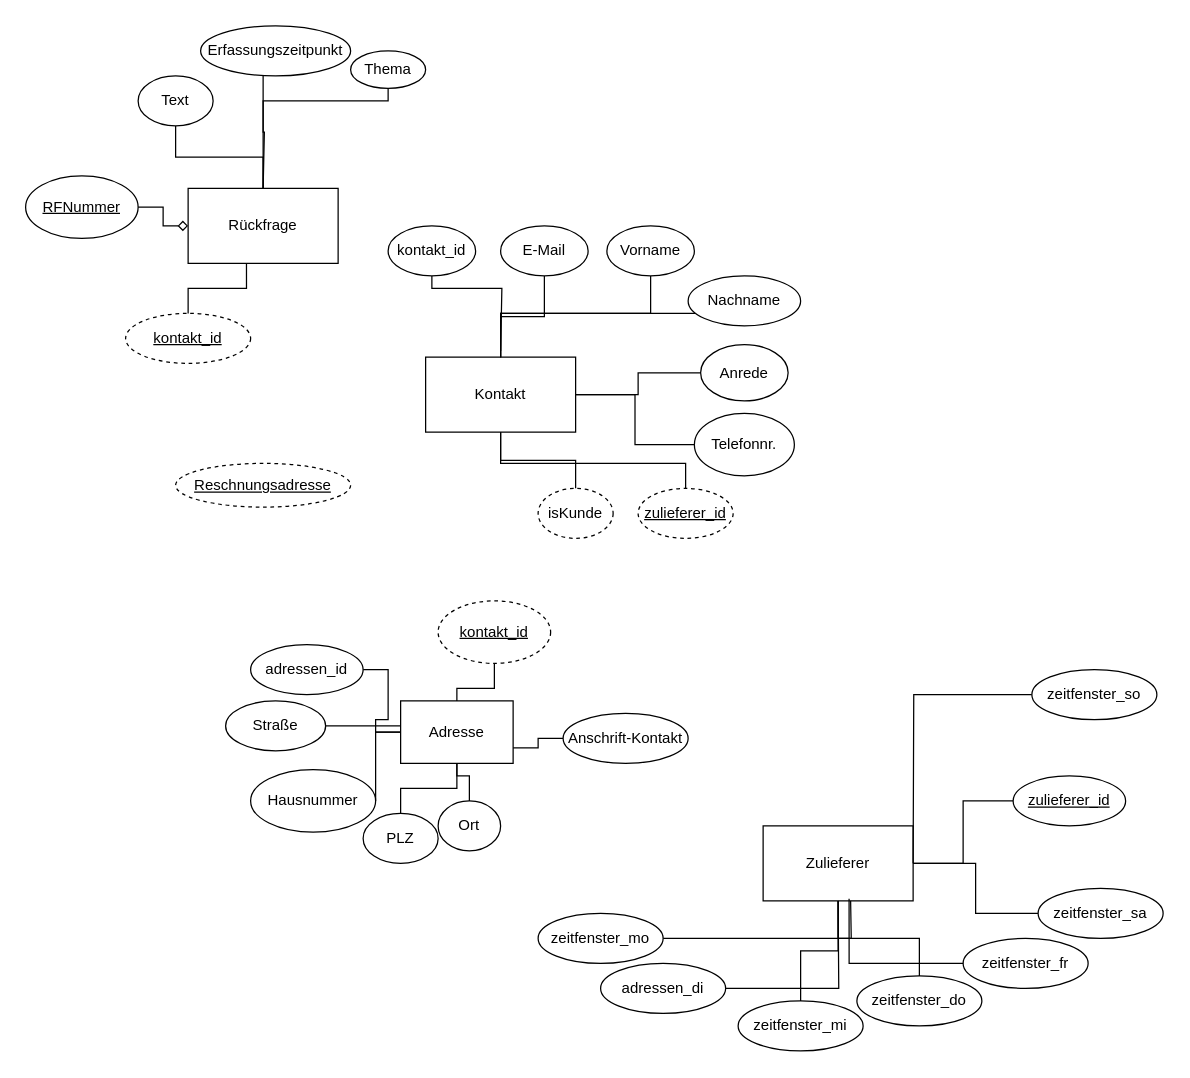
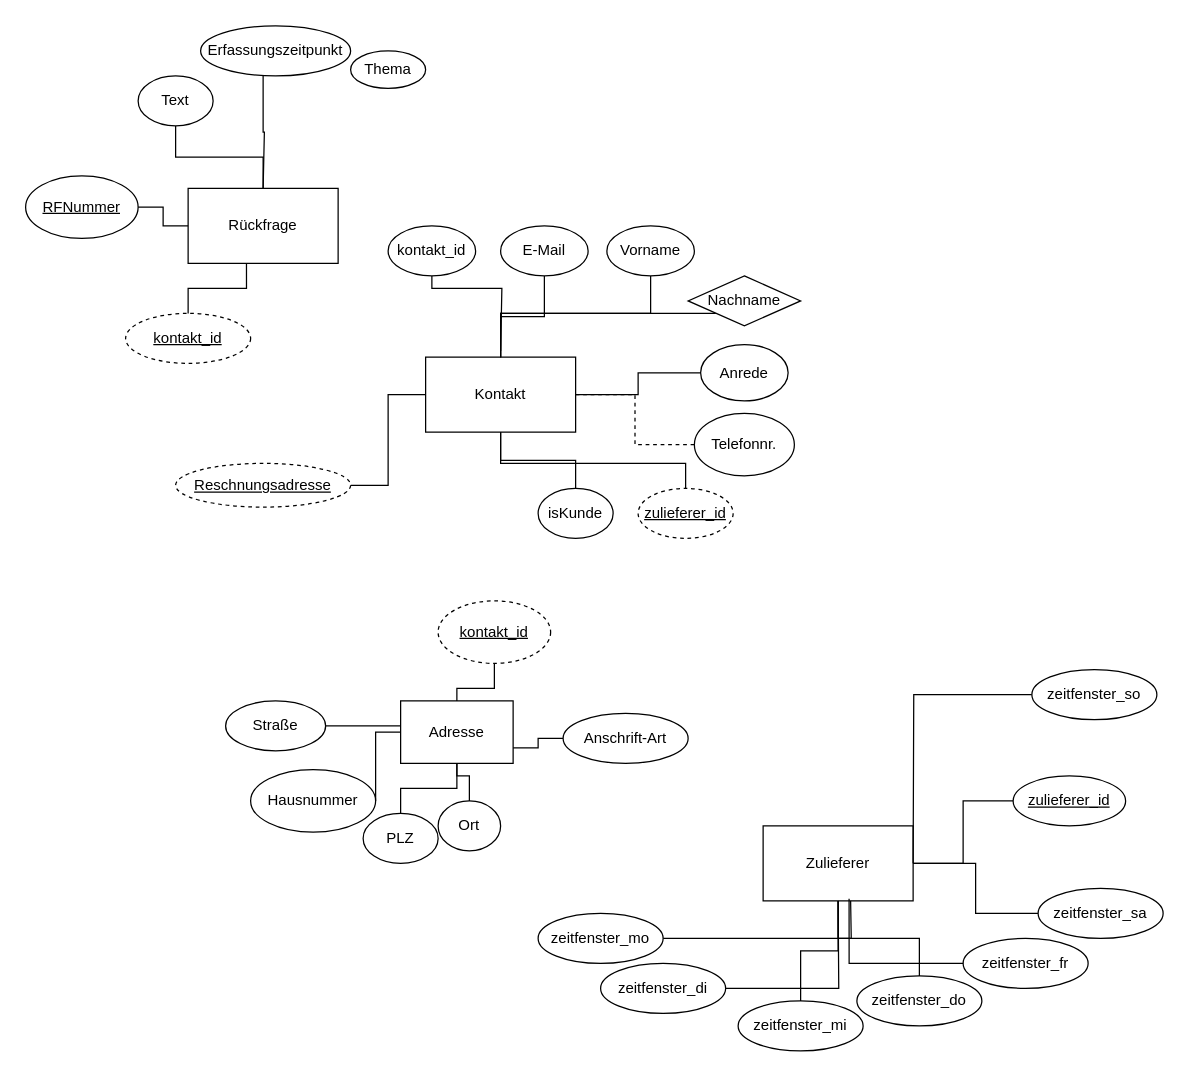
(333, 101) -> none
(177, 226) -> (182, 226)
(744, 301) -> (744, 301)
none -> (388, 440)
(640, 444) -> (640, 444)
(576, 513) -> (576, 513)
(307, 669) -> none
(388, 692) -> none
(626, 738) -> (626, 738)
(663, 988) -> (663, 988)
